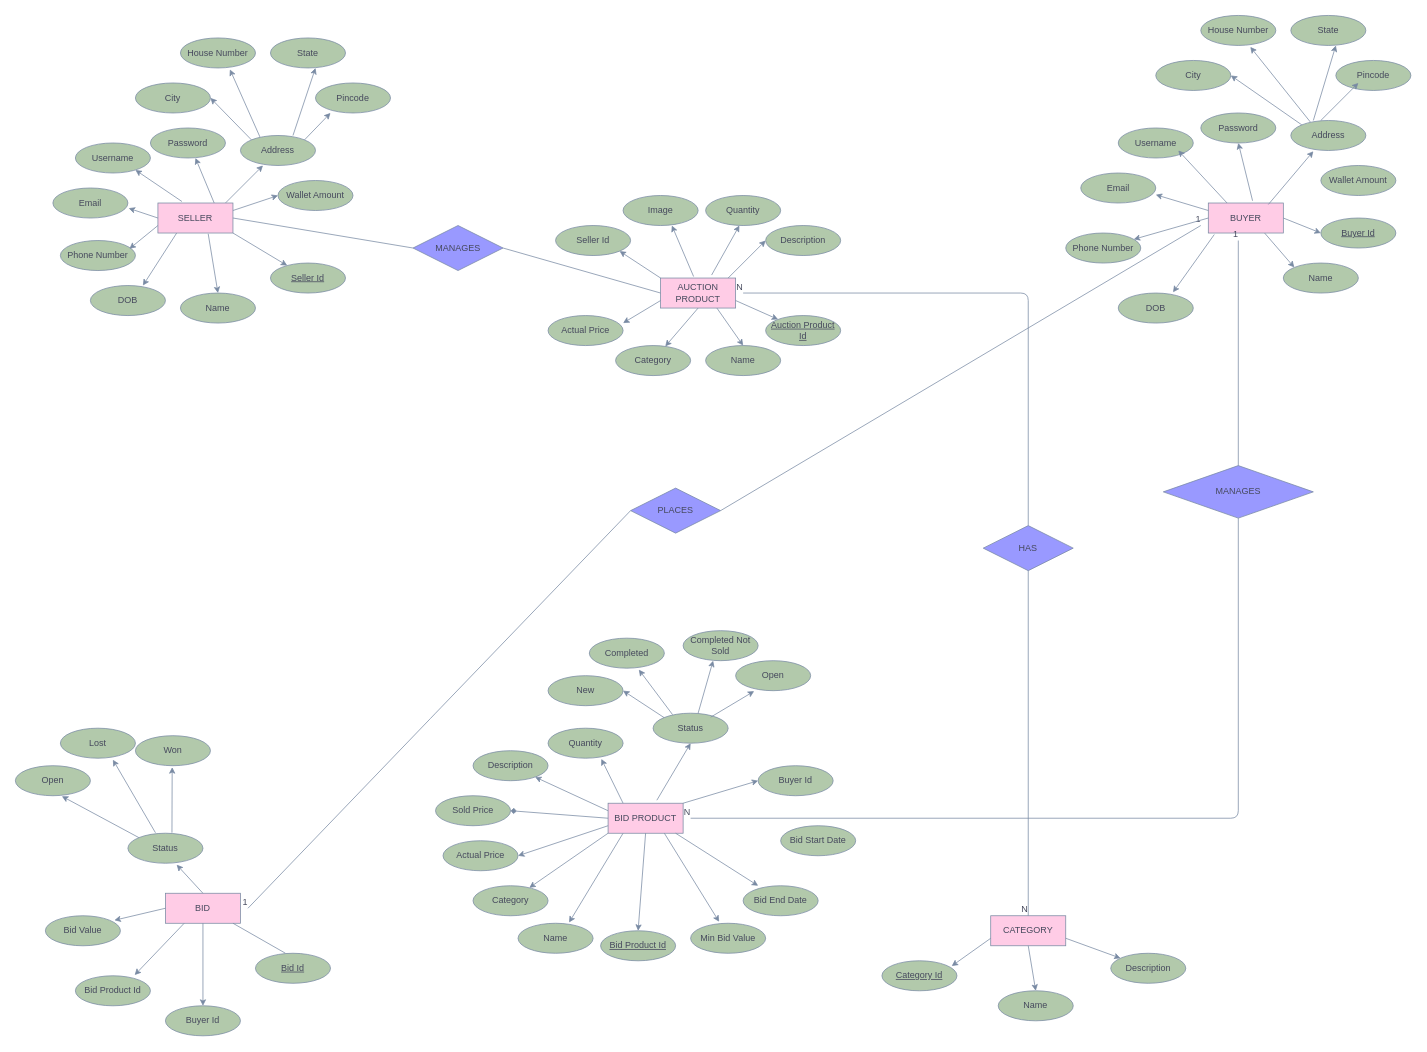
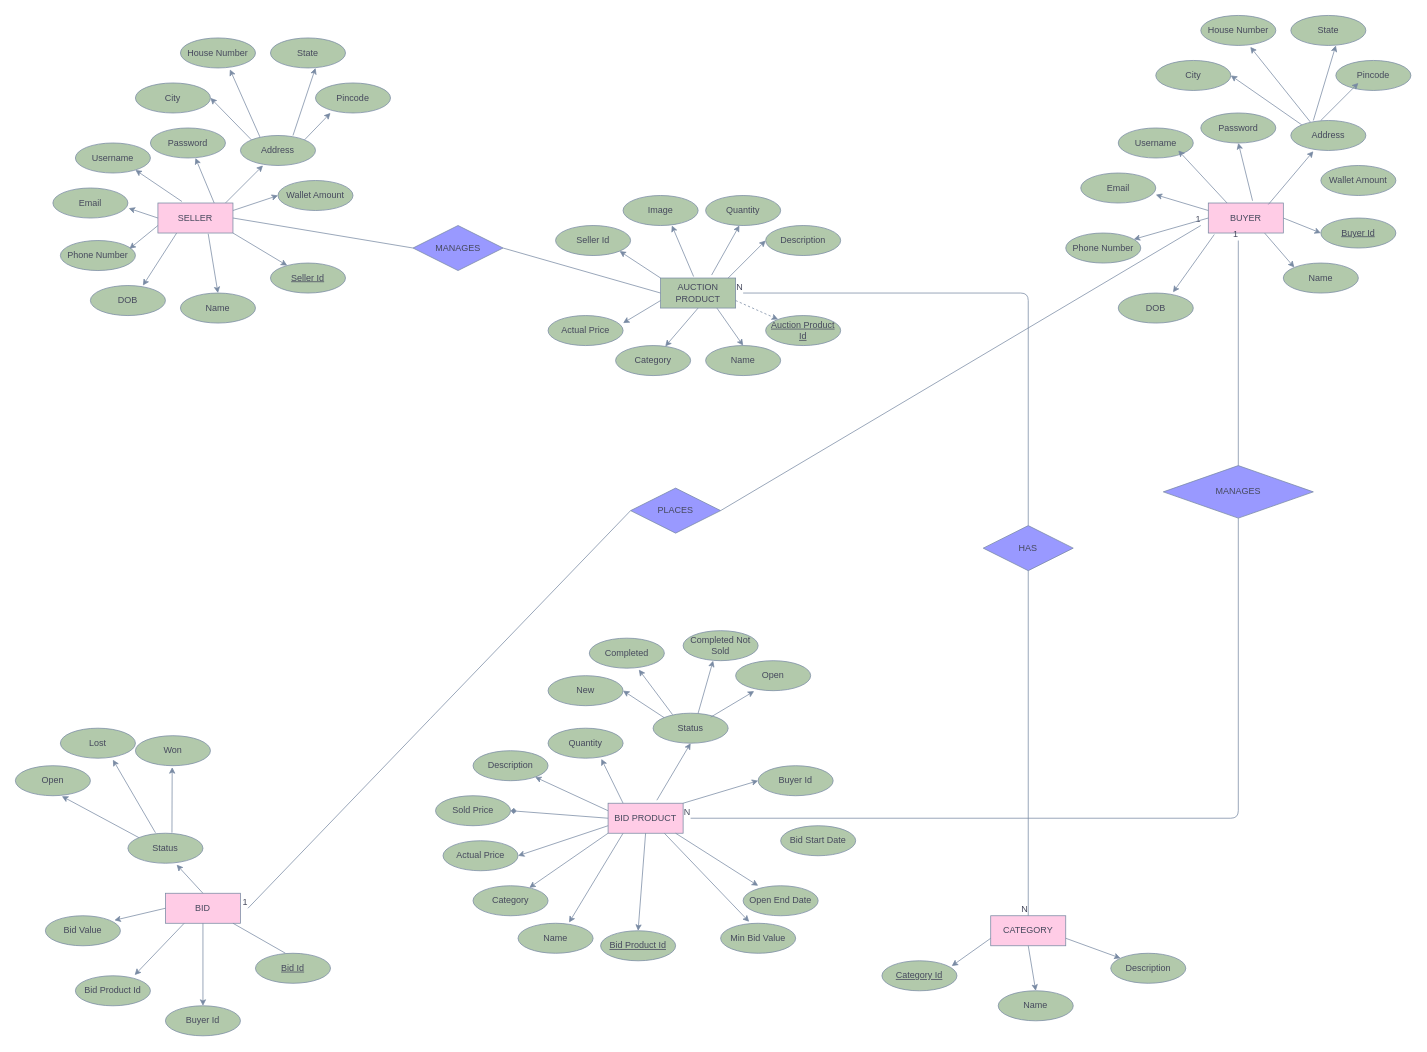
(698, 293) -> (698, 293)
(754, 309) -> (754, 309)
(780, 900) -> (780, 900)
(728, 938) -> (758, 938)
